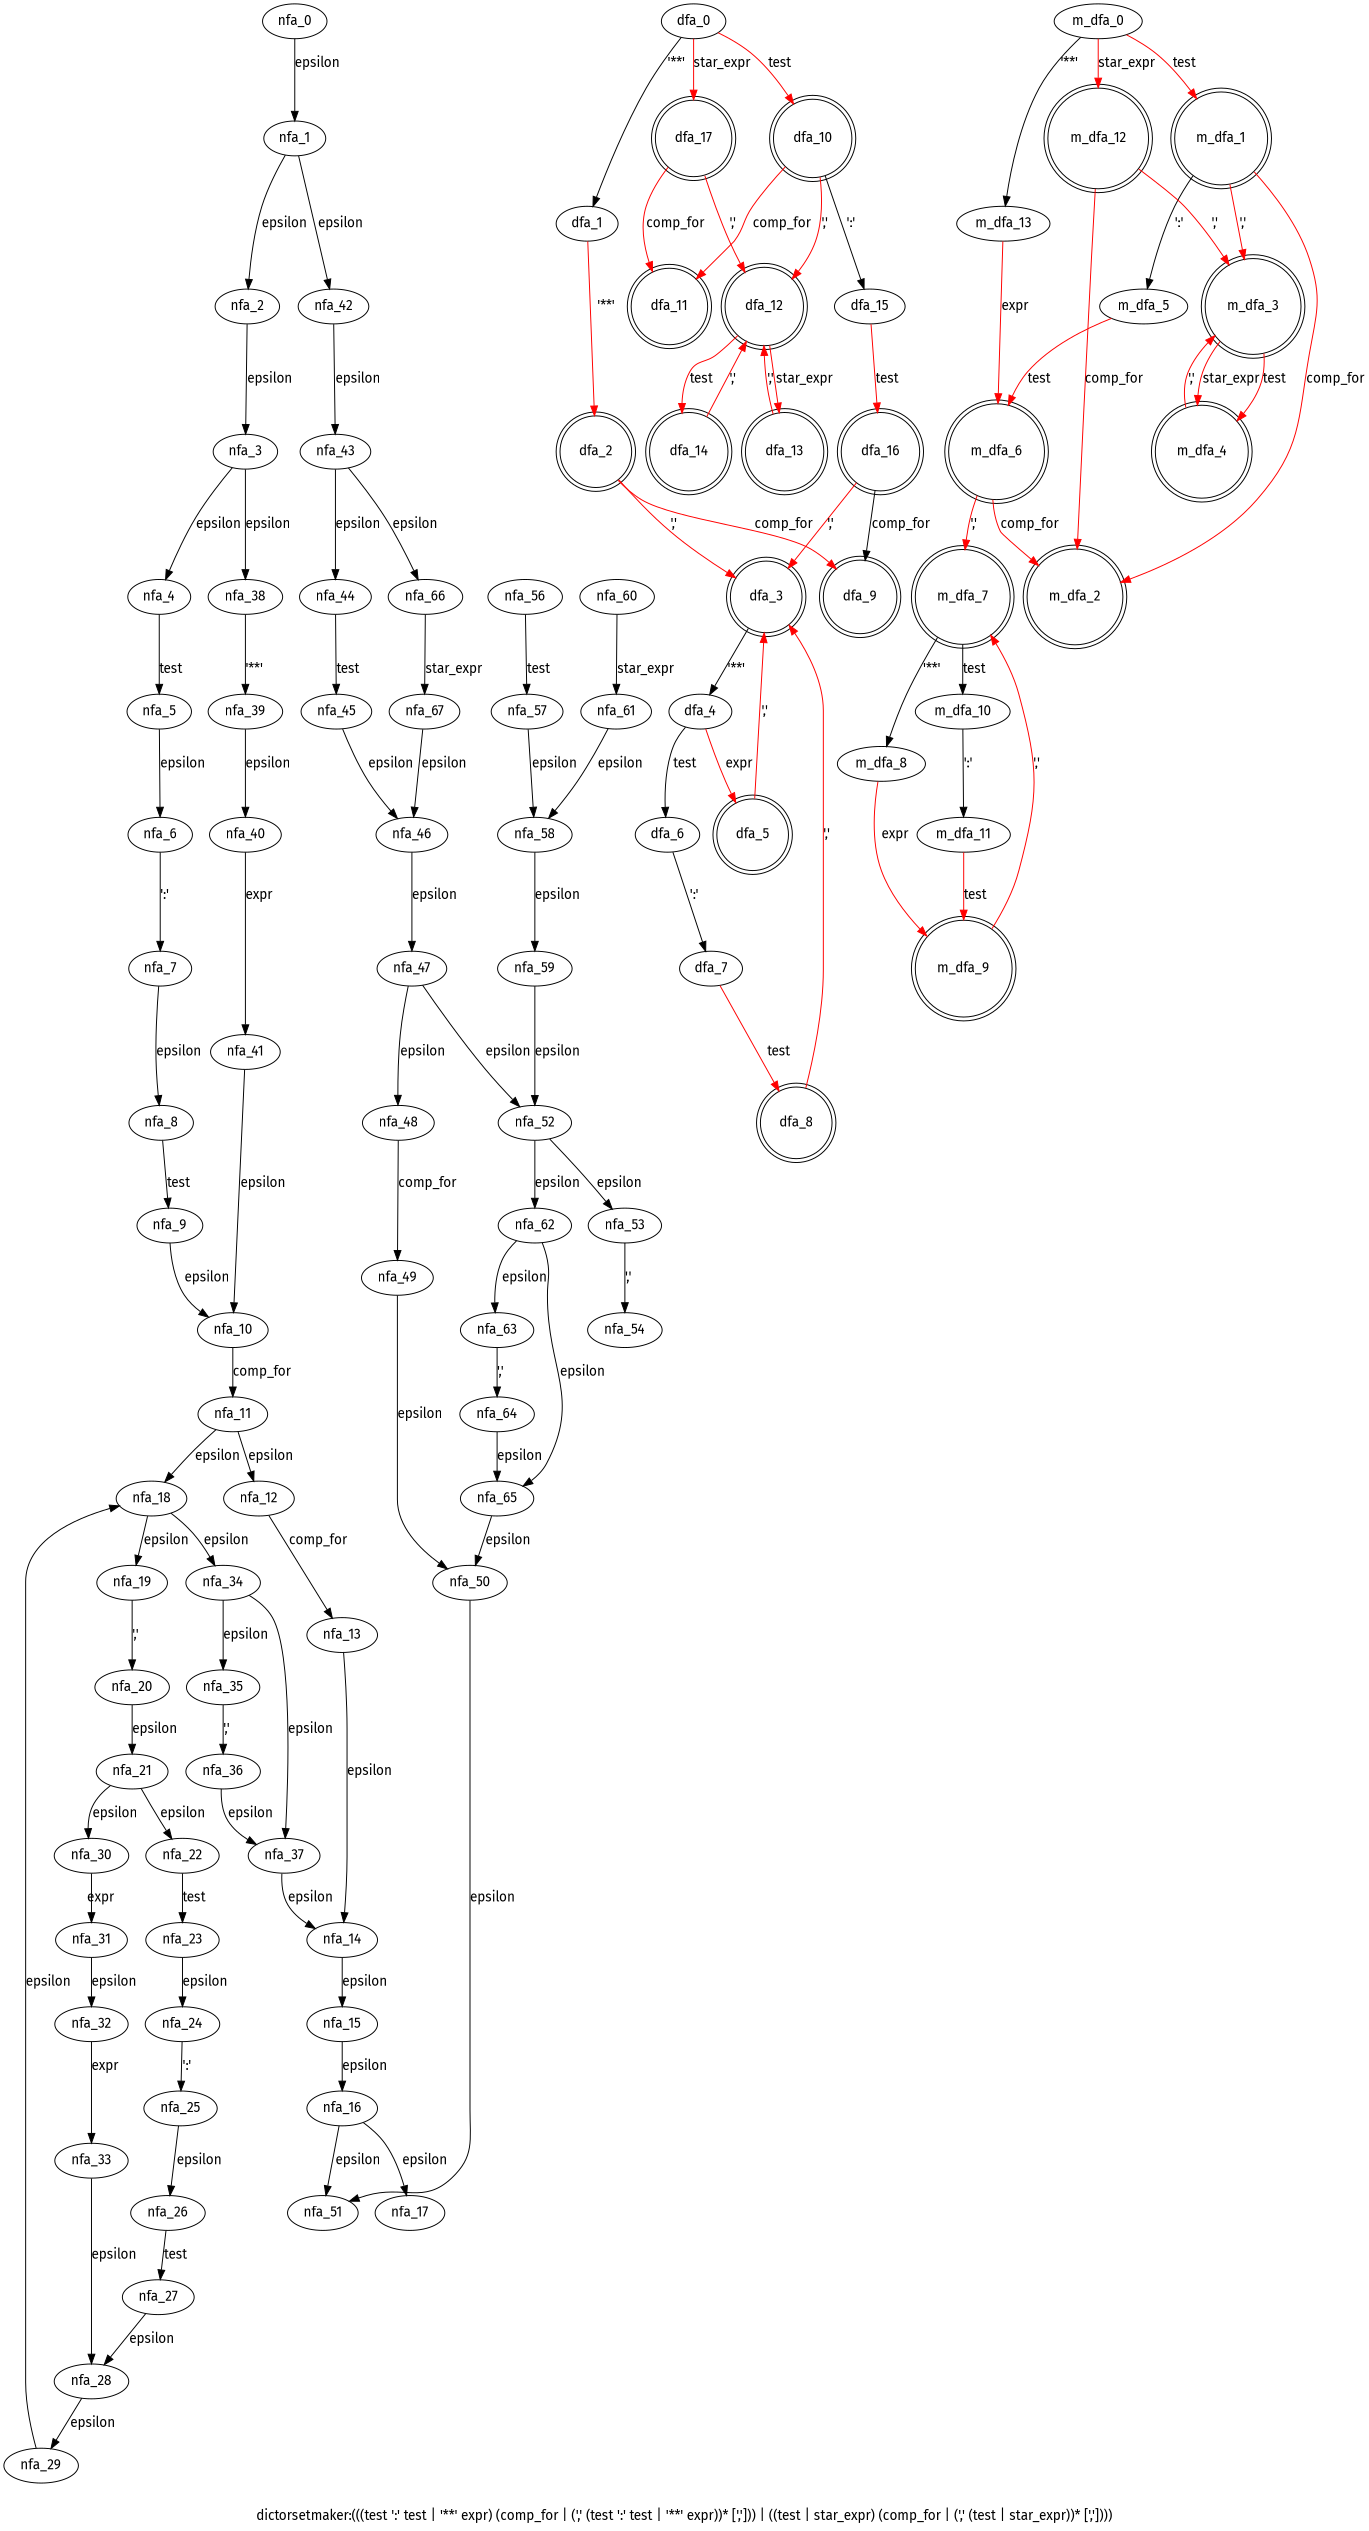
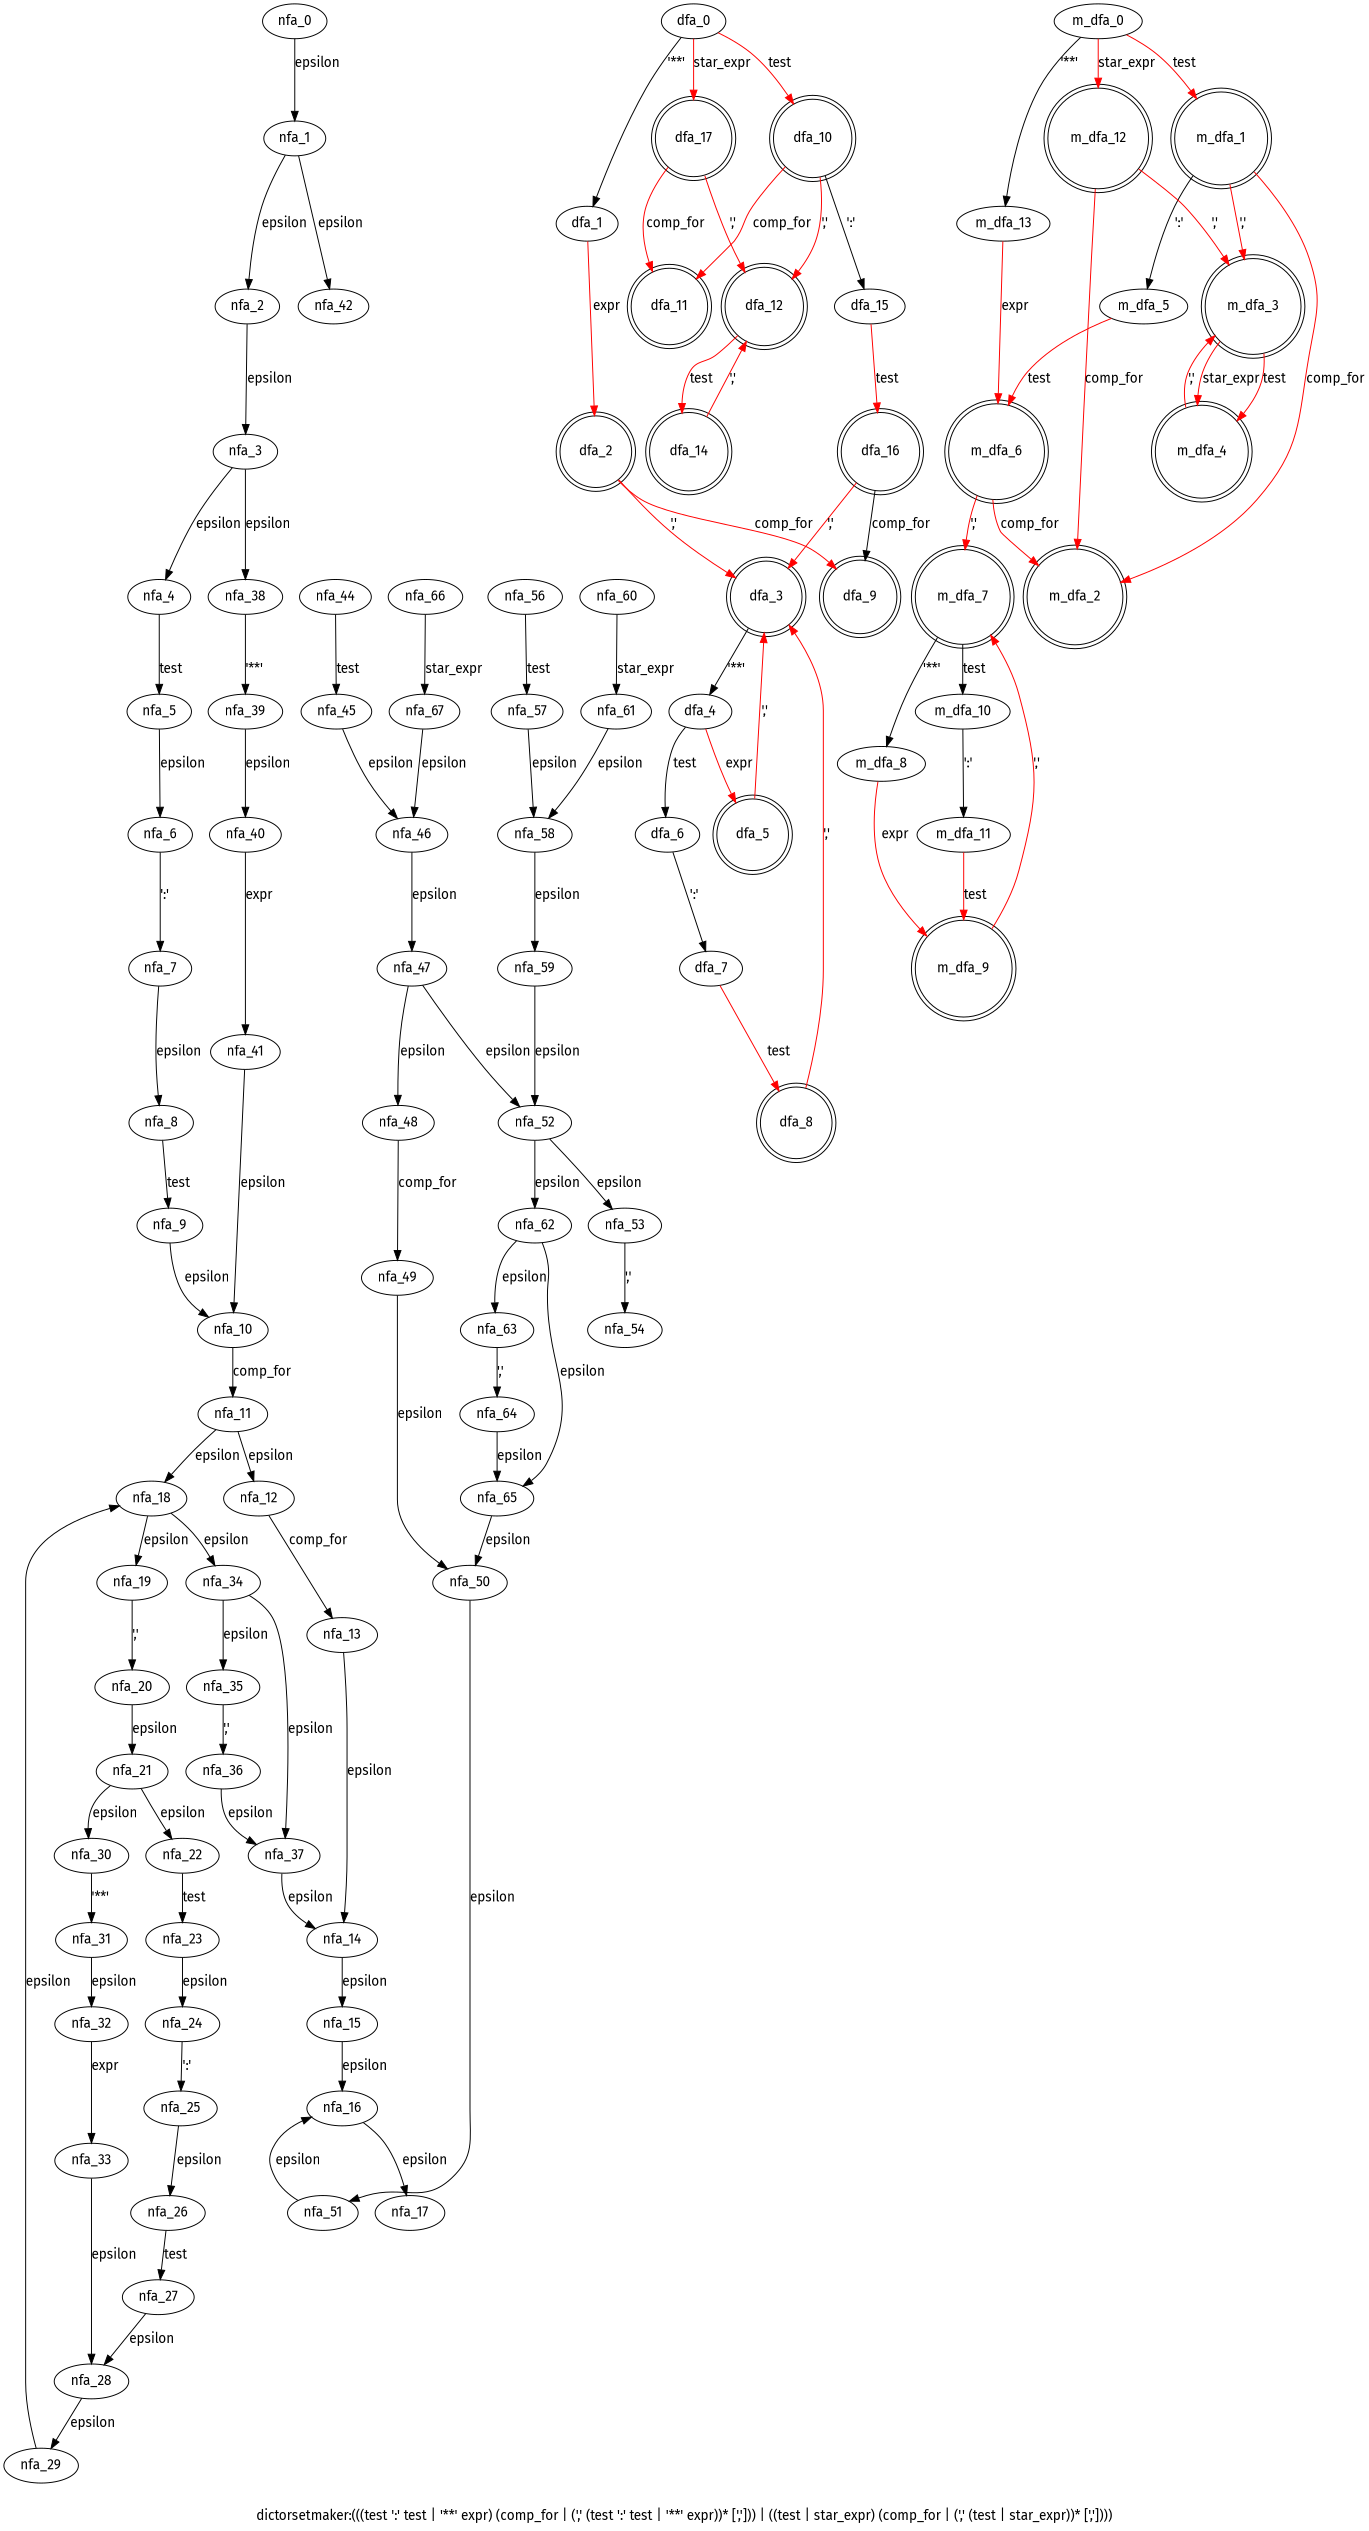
(606, 306) -> (606, 306)
(335, 452) -> none
(785, 452) -> none
(101, 1898) -> (101, 1898)
(333, 2156) -> (270, 2159)
